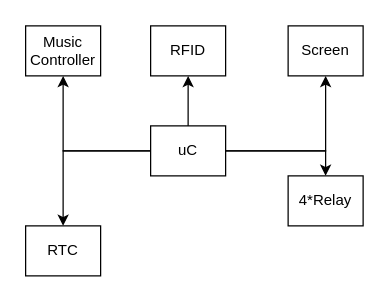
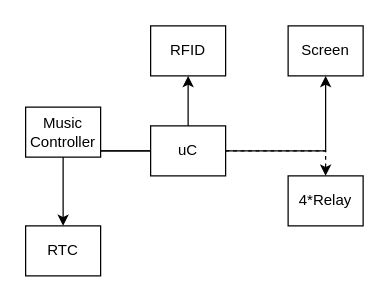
(63, 51) -> (63, 132)
(326, 157) -> (326, 157)
